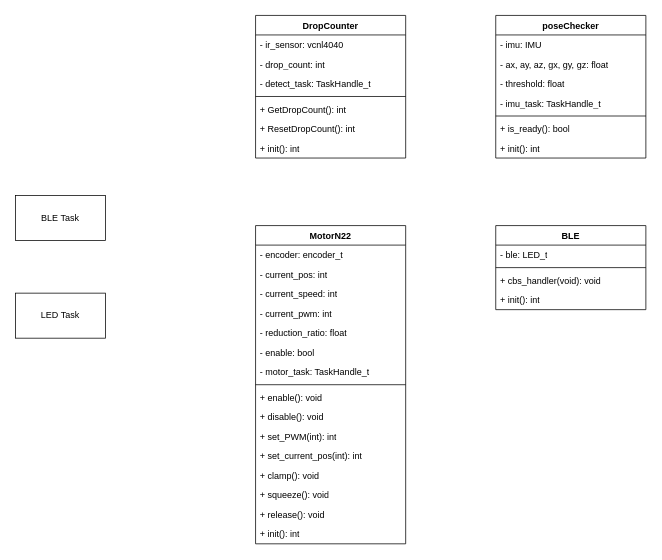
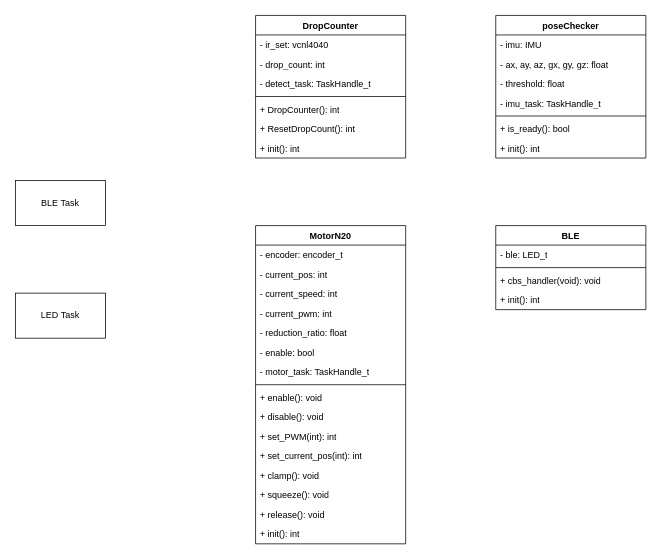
(307, 46) -> (299, 46)
(308, 110) -> (306, 110)
(60, 218) -> (60, 203)
(330, 236) -> (330, 236)
